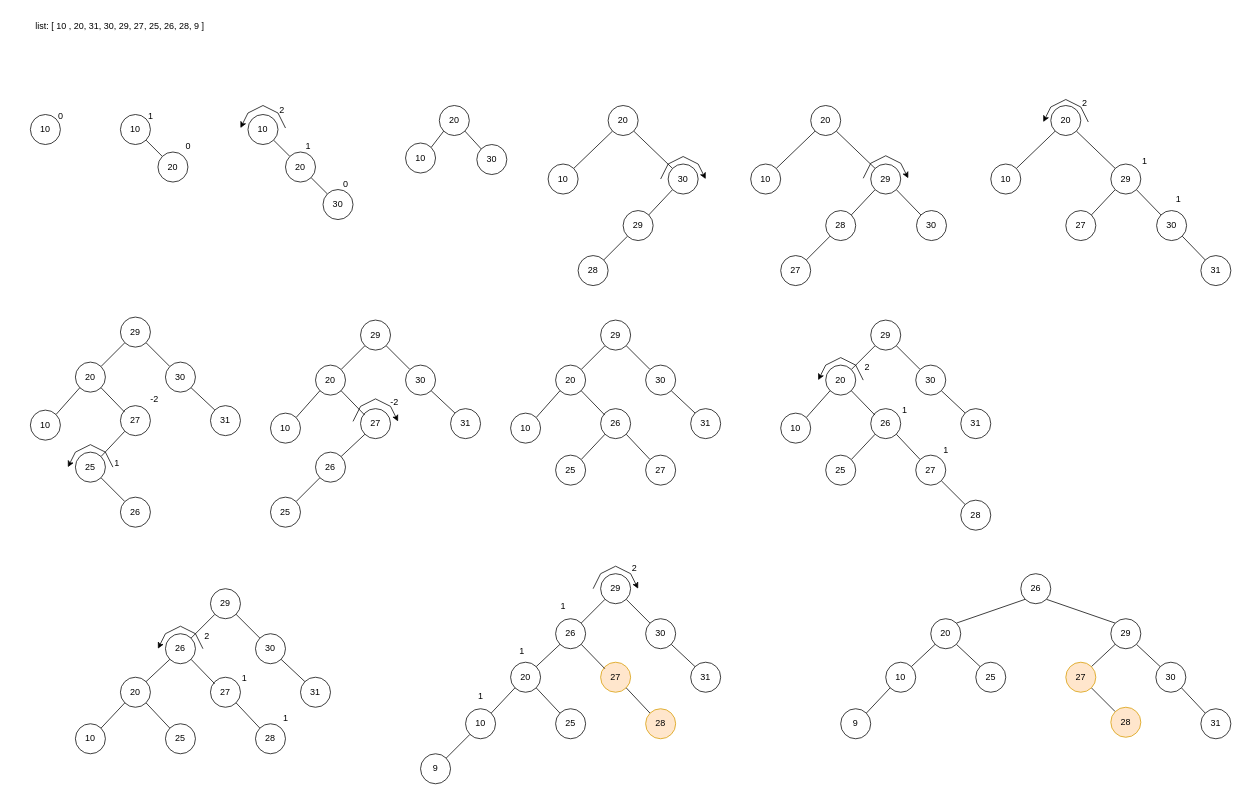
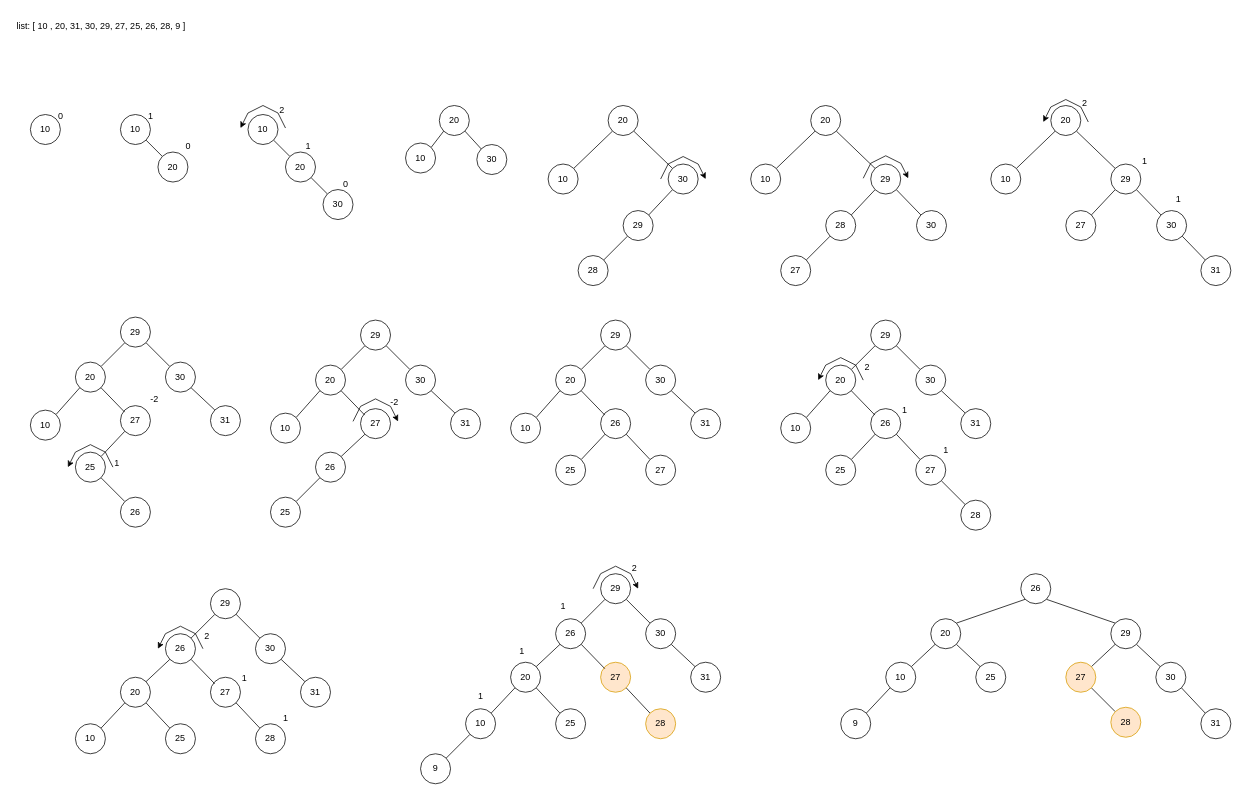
(128, 27) -> (109, 27)
